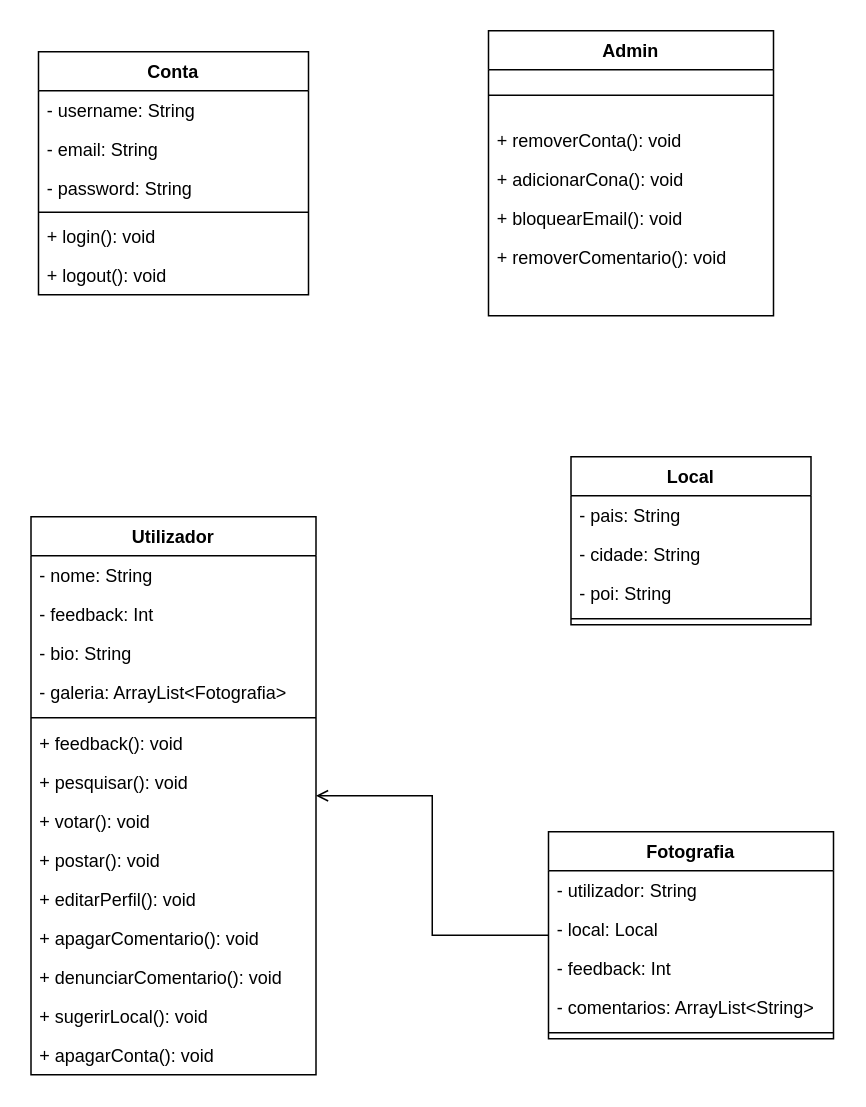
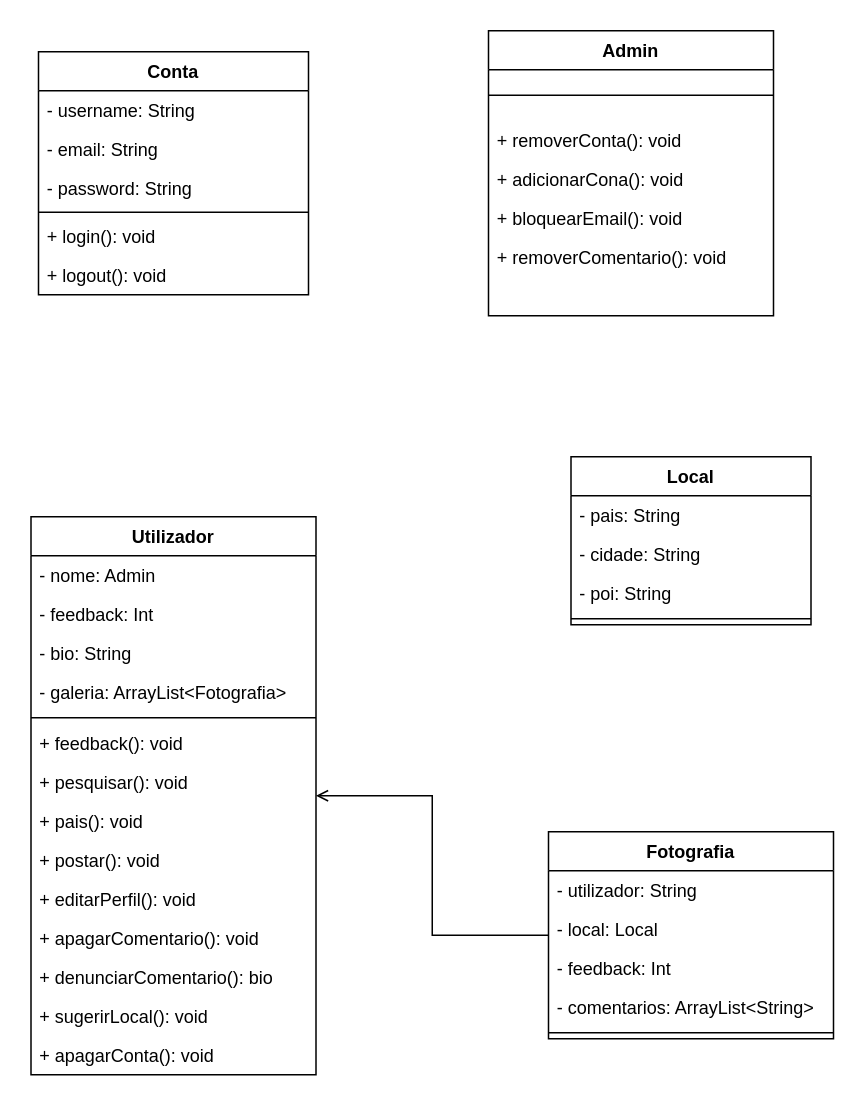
(100, 576) -> (95, 576)
(105, 822) -> (98, 822)
(171, 978) -> (166, 978)
